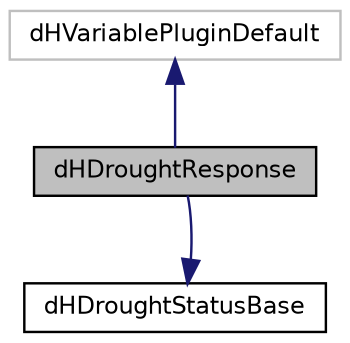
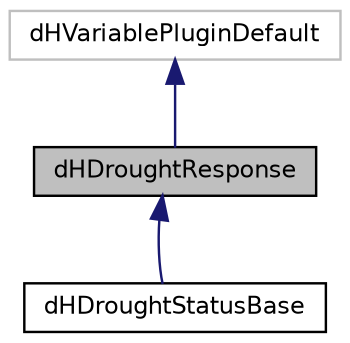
(191, 228) -> (159, 252)
